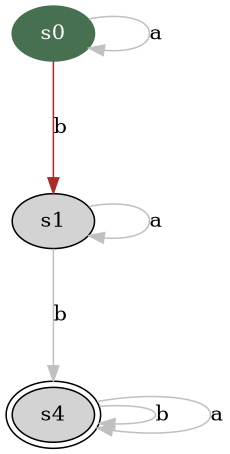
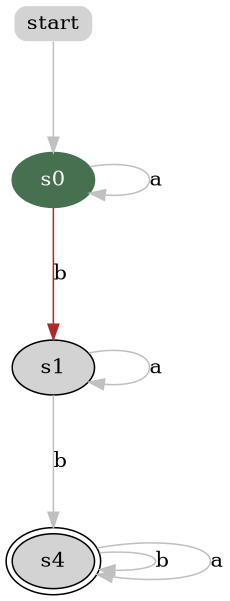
none -> (53, 24)
